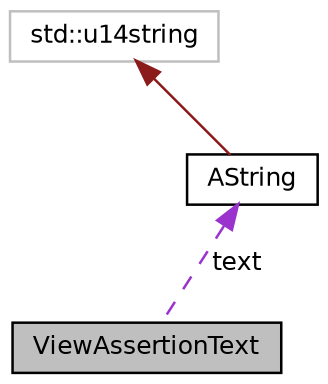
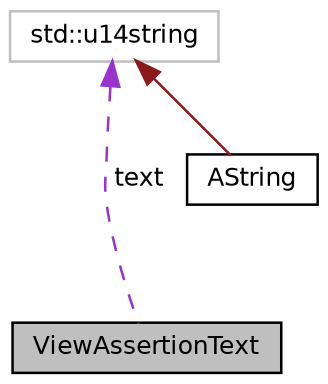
(192, 275) -> (107, 207)
